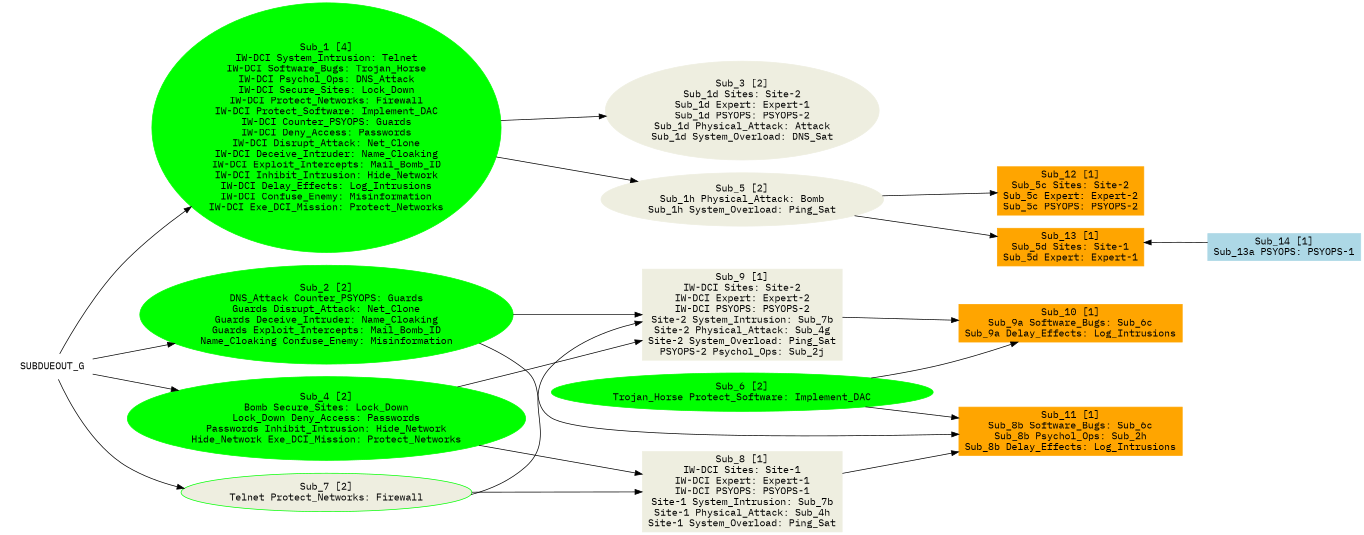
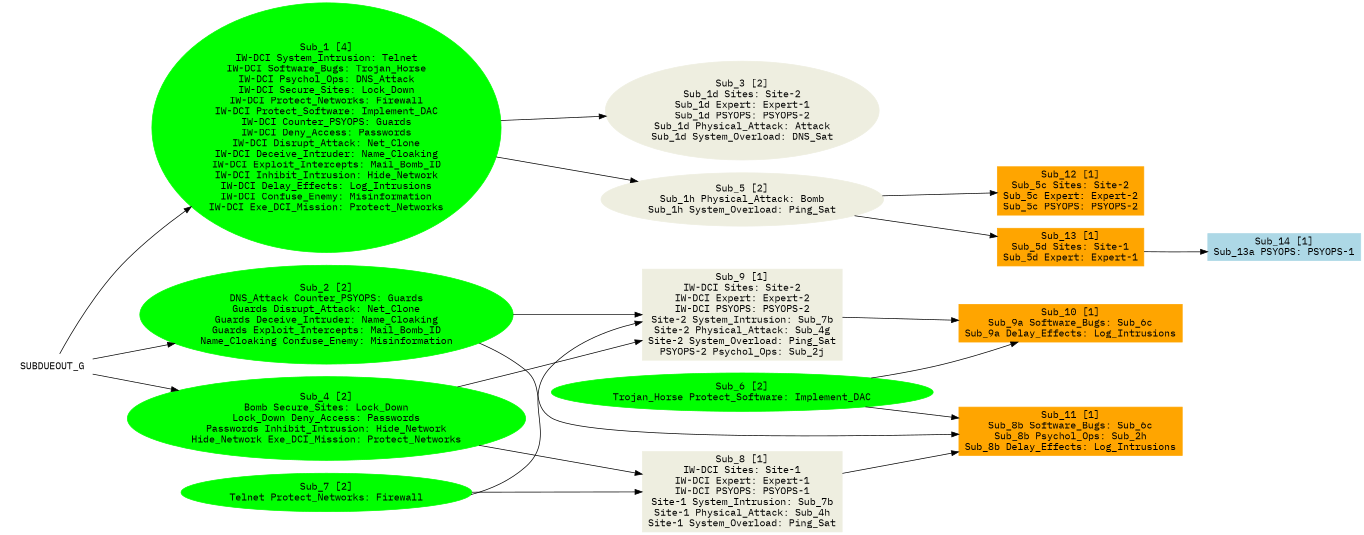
(1180, 242) -> (1172, 252)
(104, 449) -> none
(326, 492) -> (326, 492)
